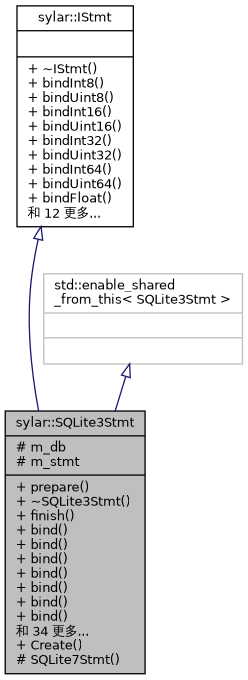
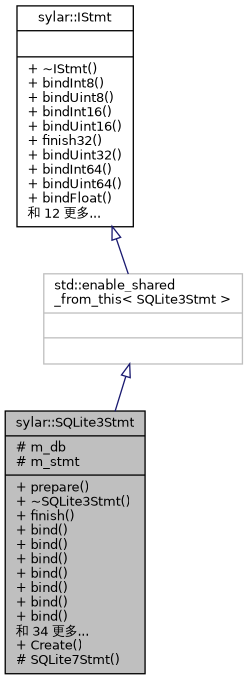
(70, 141) -> (65, 141)
(29, 325) -> (122, 256)
